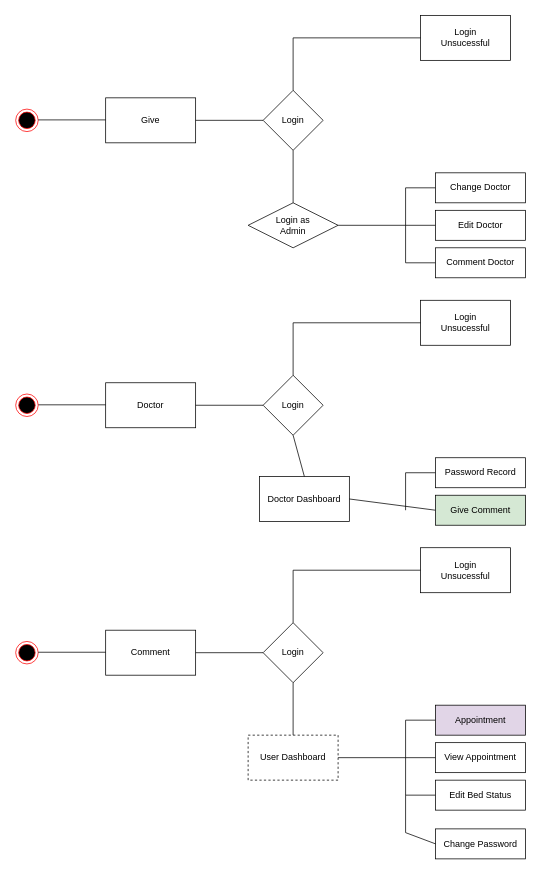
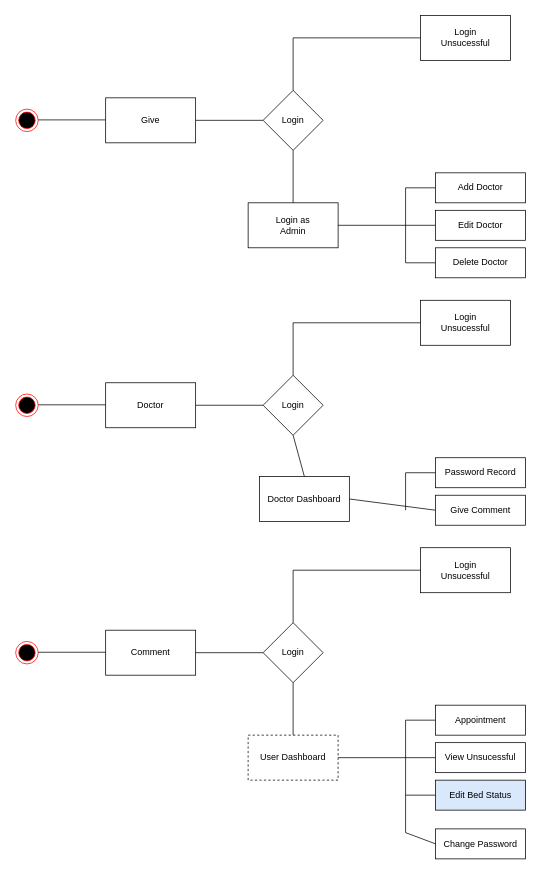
(480, 188) -> (480, 188)
(293, 225) -> (293, 225)
(480, 263) -> (480, 263)
(480, 510) -> (480, 510)
(480, 720) -> (480, 720)
(480, 758) -> (480, 758)
(480, 795) -> (480, 795)
